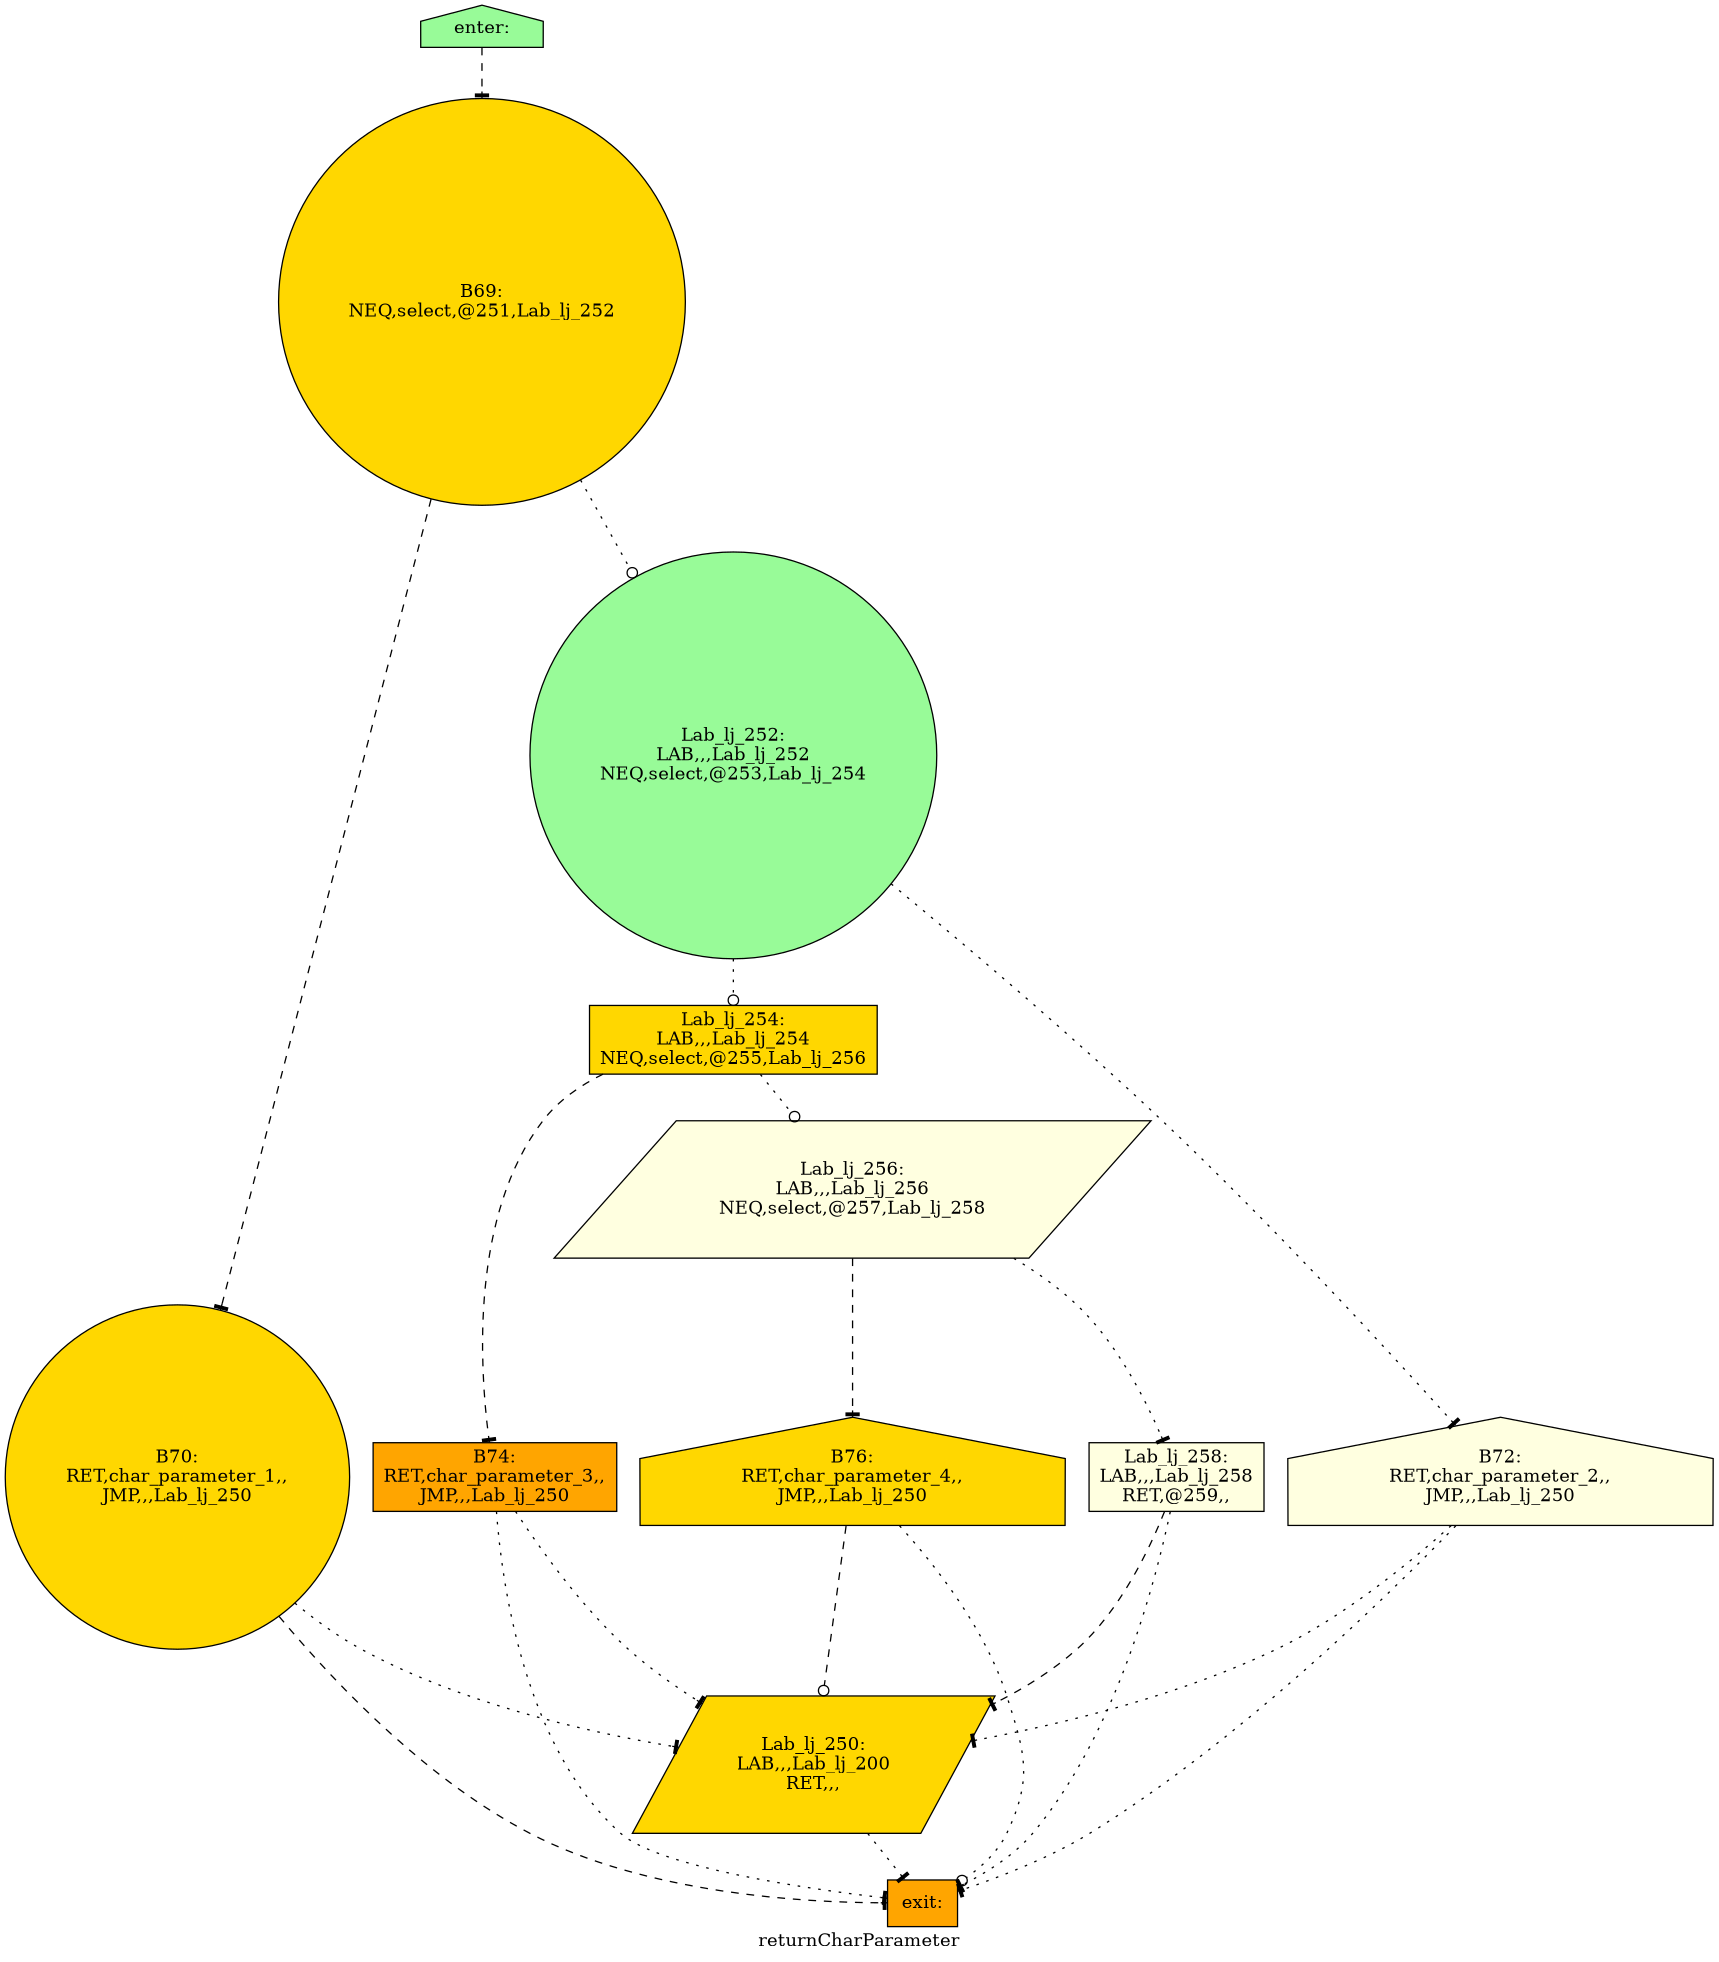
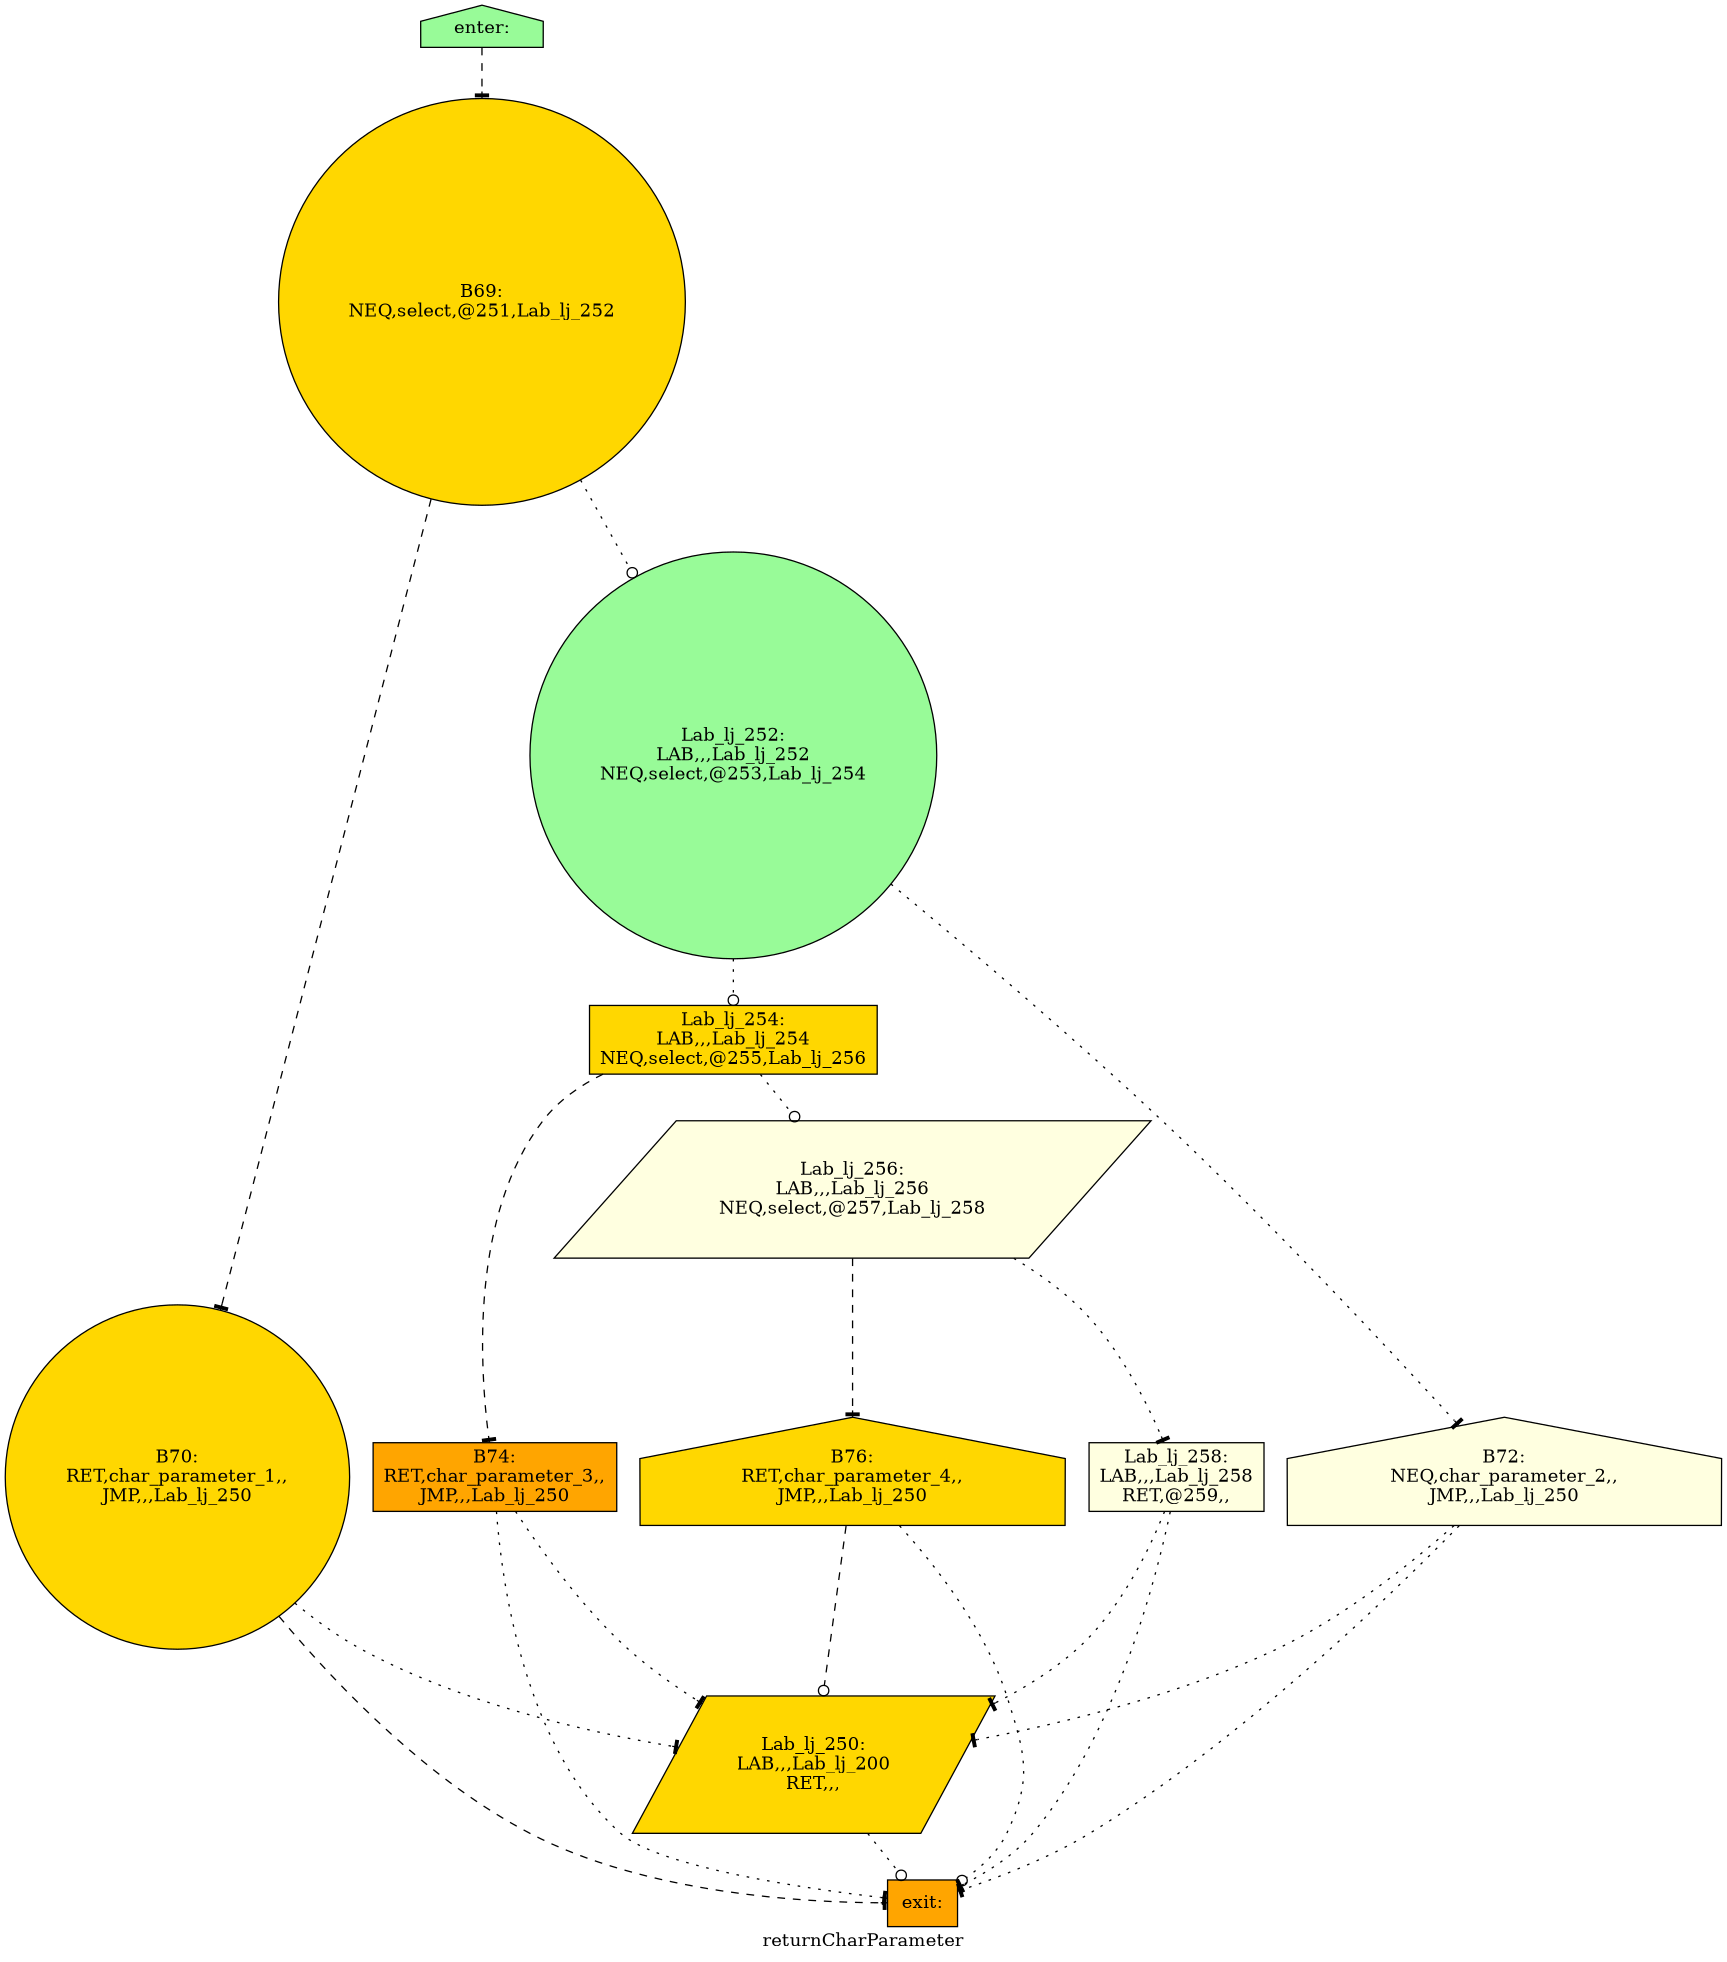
(1500, 1477) -> (1504, 1477)
(1100, 1625) -> (1100, 1625)
(884, 1854) -> (883, 1852)
